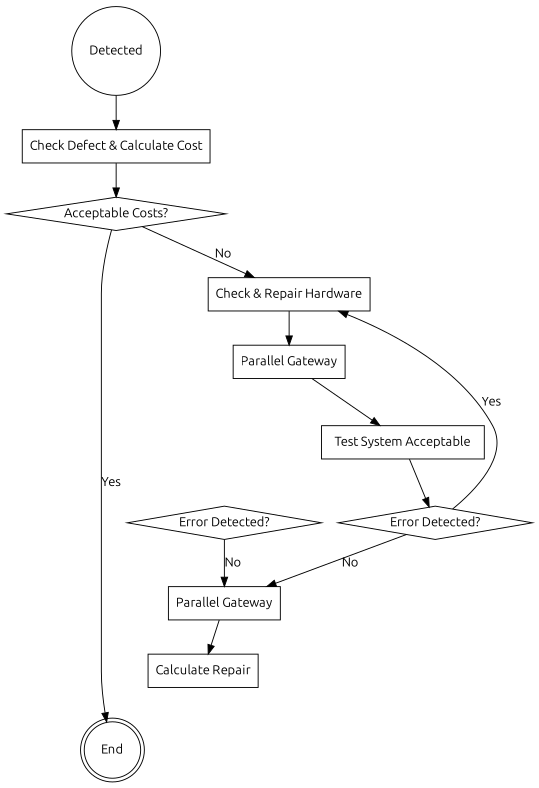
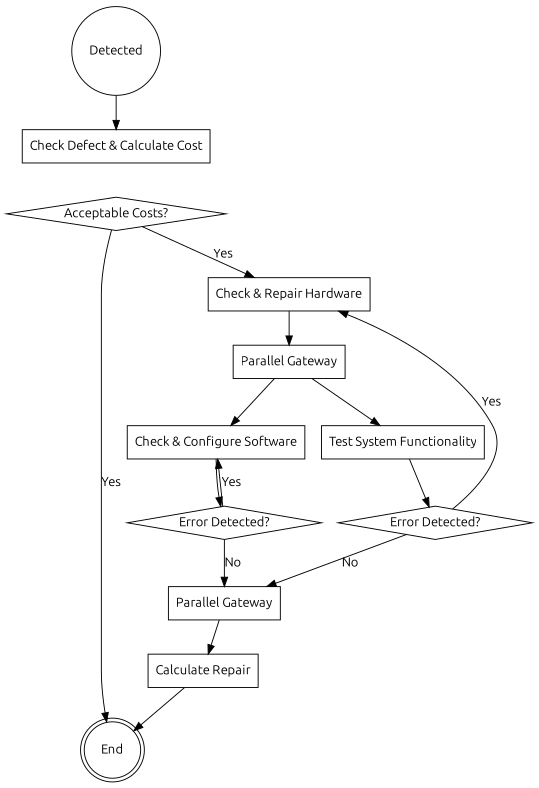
(116, 176) -> none
(223, 254) -> (223, 254)
none -> (216, 442)
(403, 442) -> (403, 442)
none -> (163, 706)
